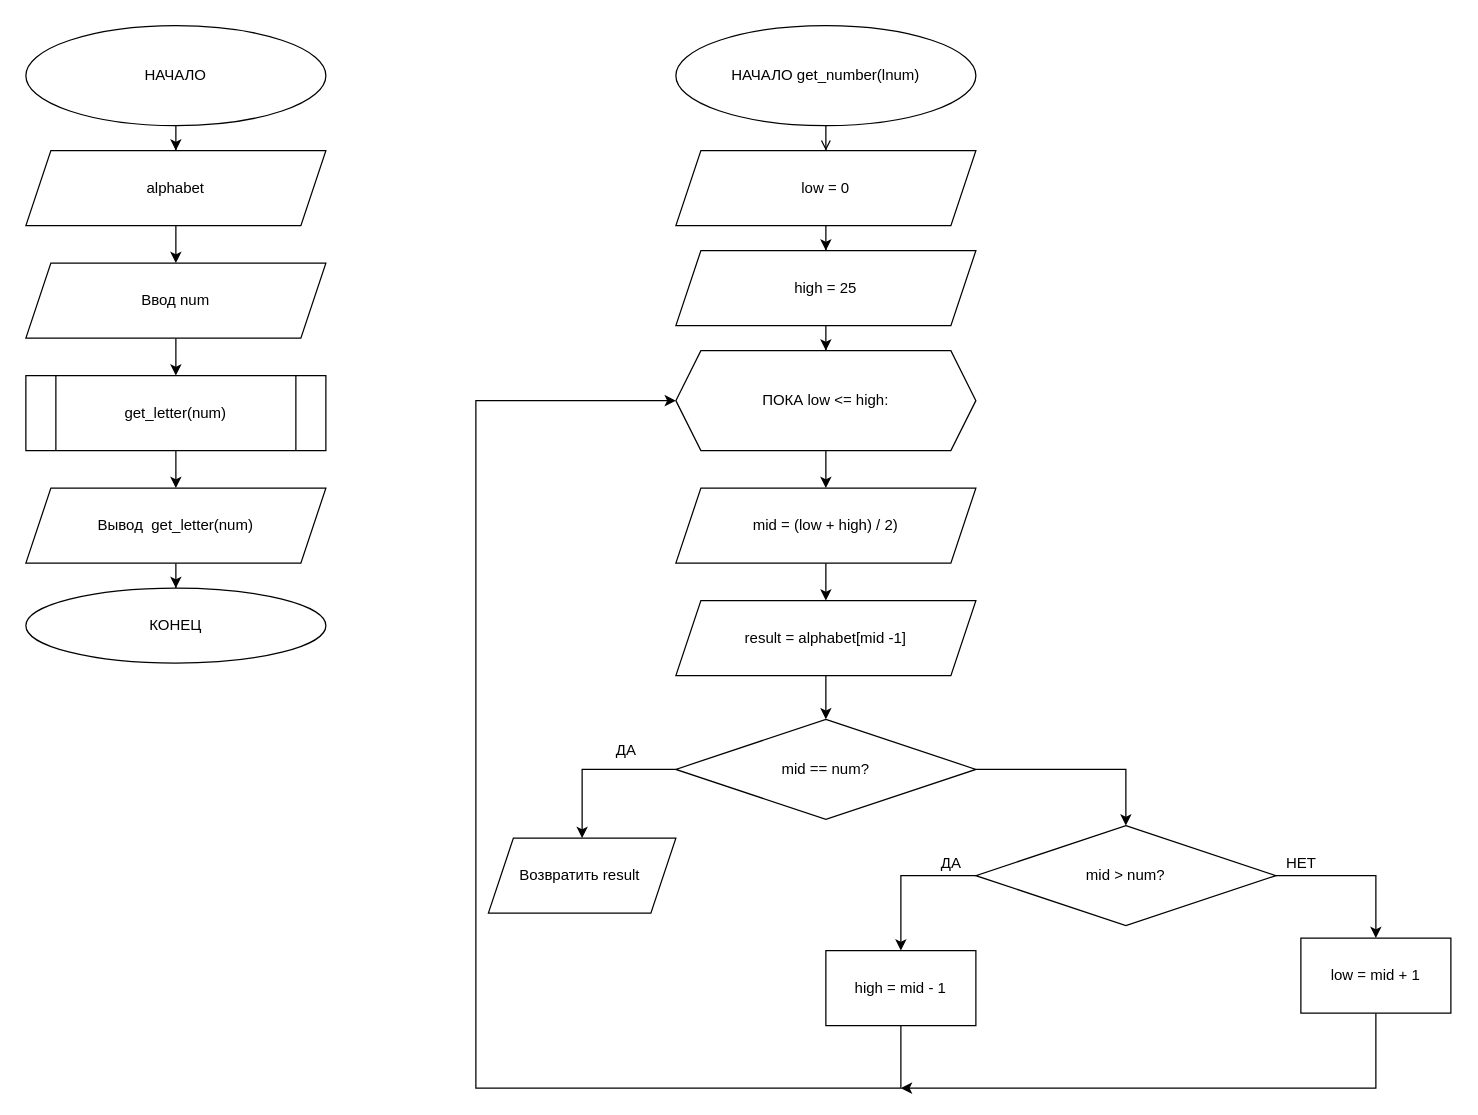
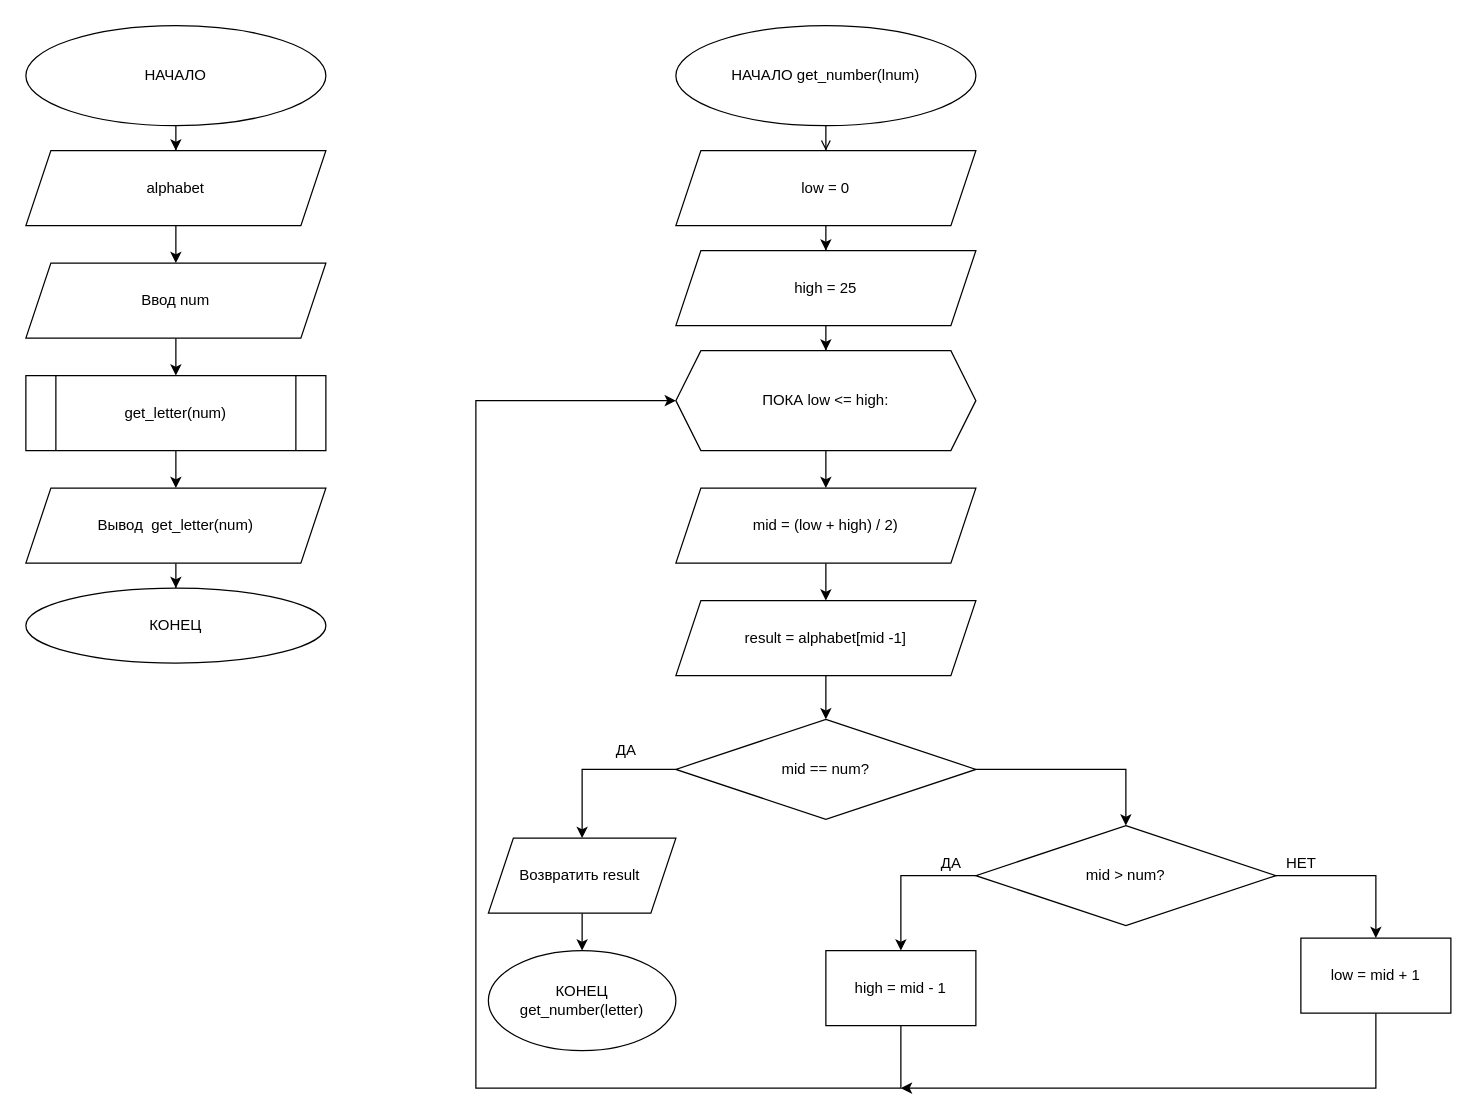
none -> (582, 936)
none -> (582, 1001)
